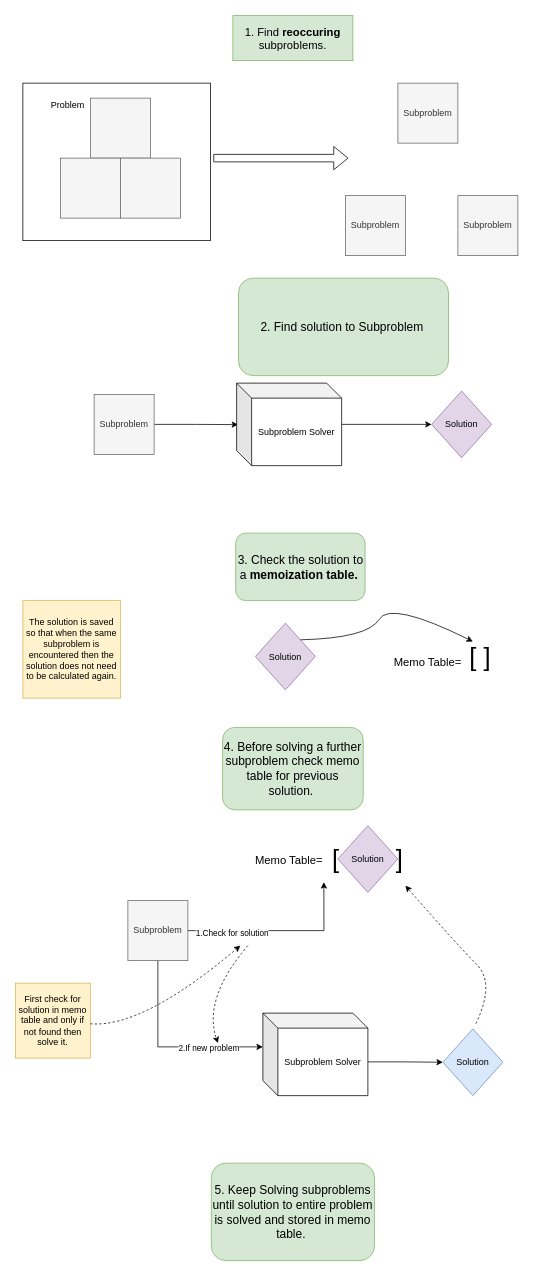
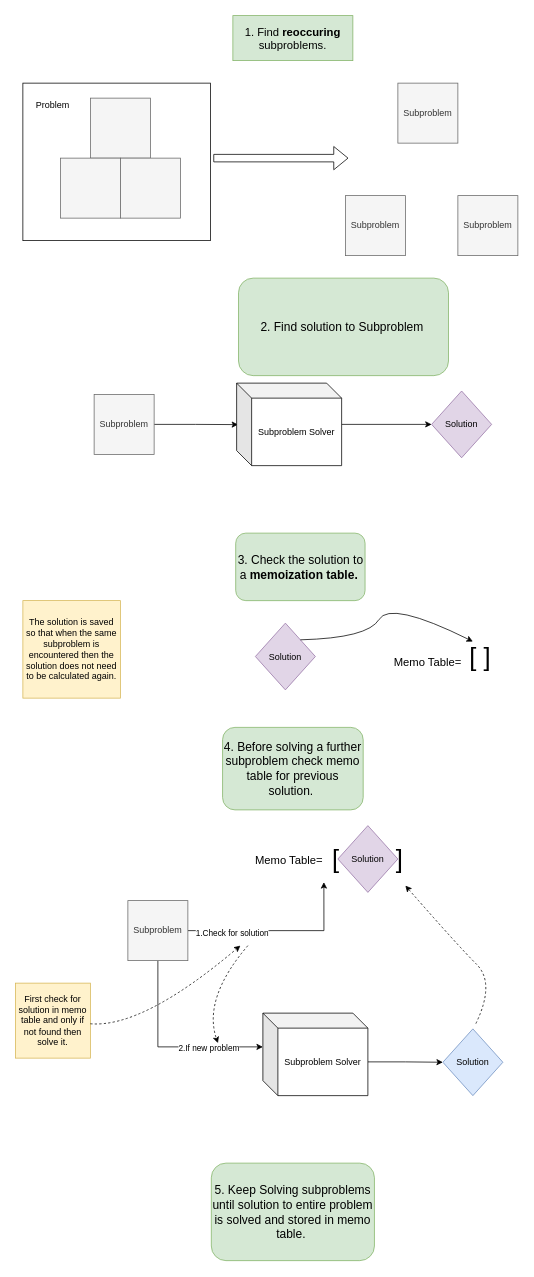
(68, 105) -> (53, 105)
